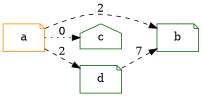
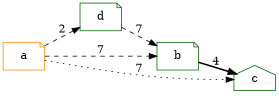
(101, 9) -> (101, 50)
(62, 32) -> (139, 69)
none -> (214, 67)
